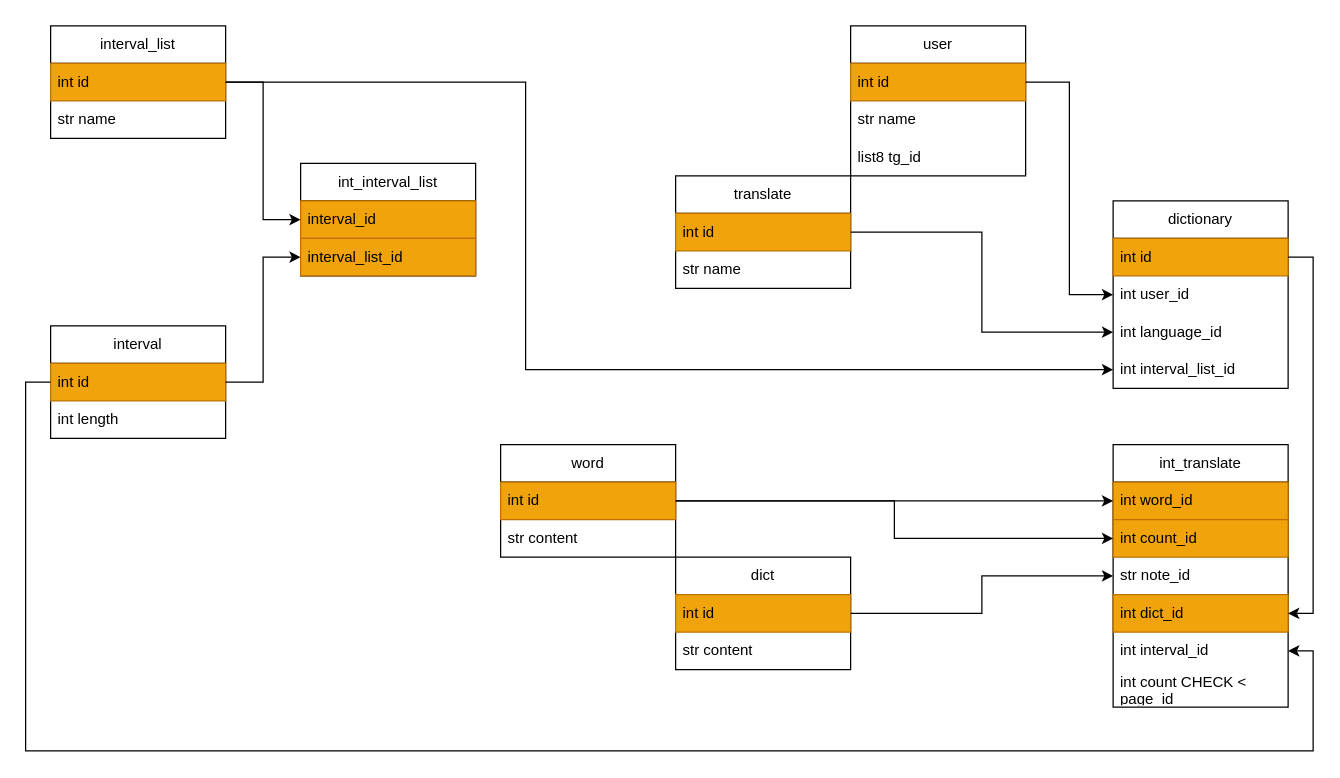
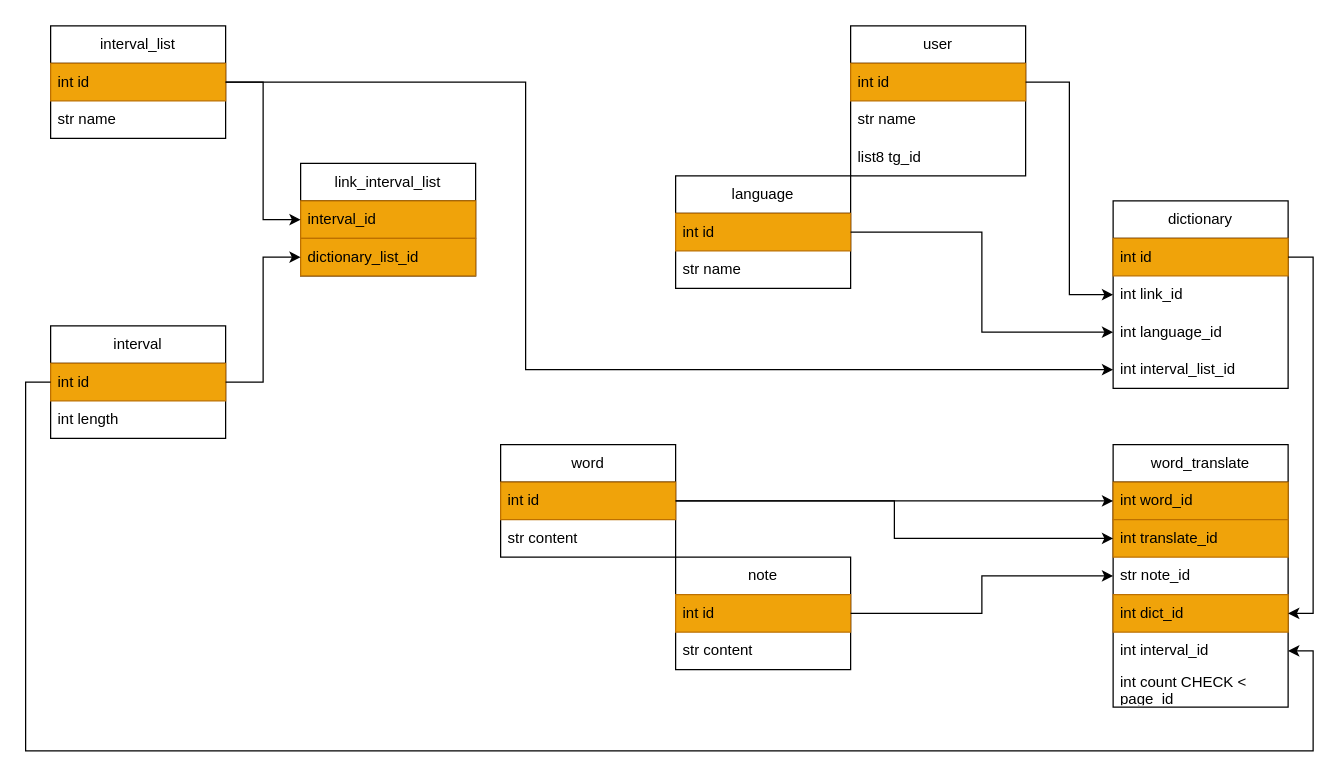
(388, 182) -> (388, 182)
(763, 194) -> (763, 194)
(366, 257) -> (374, 257)
(1161, 294) -> (1157, 294)
(1201, 463) -> (1201, 463)
(1165, 538) -> (1180, 538)
(763, 576) -> (763, 576)
